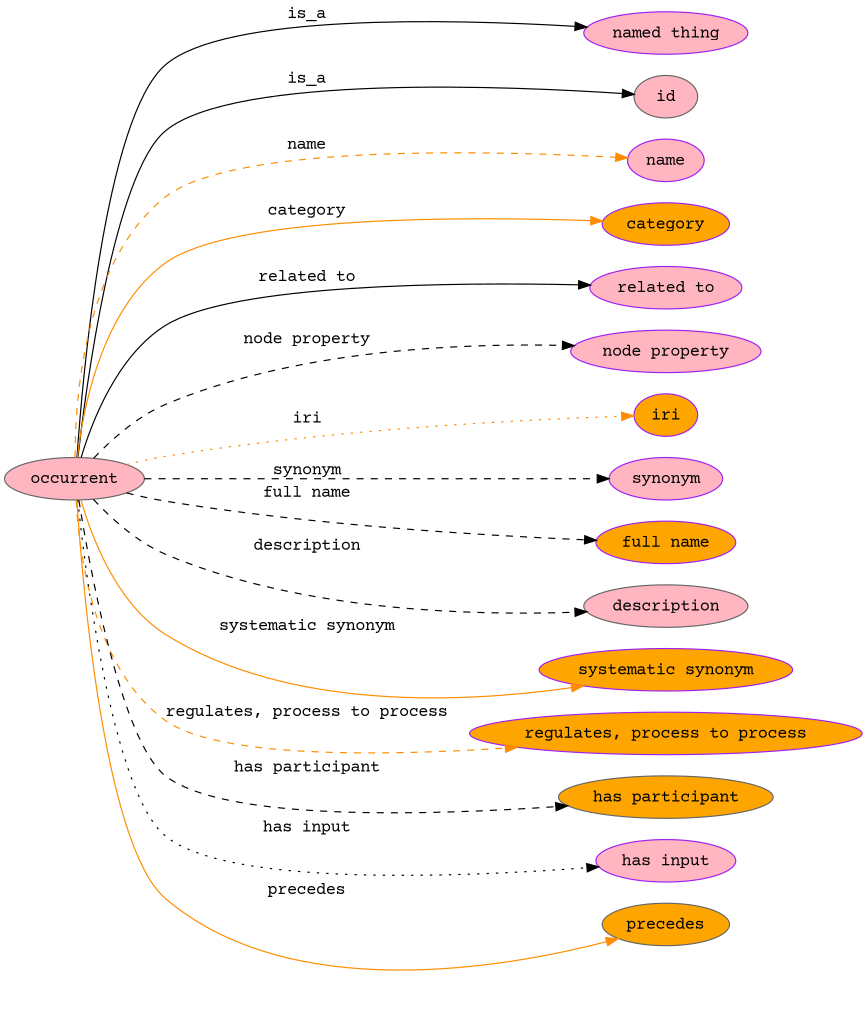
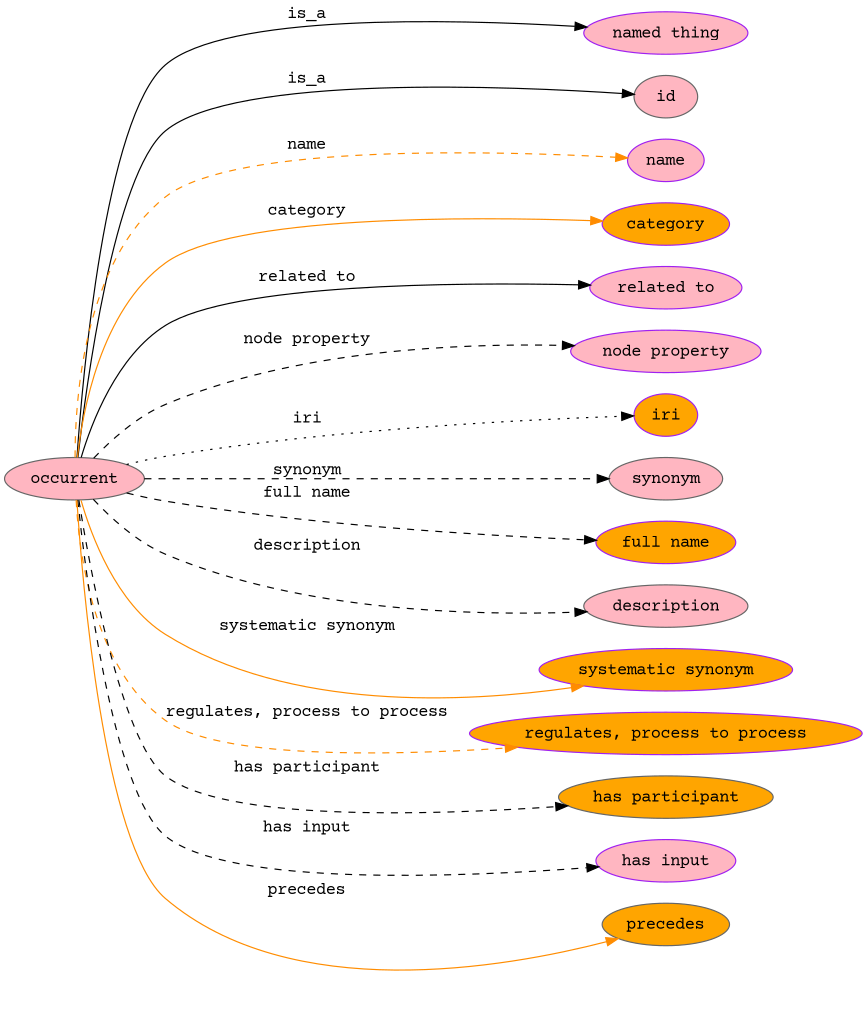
(373, 431) -> (373, 431)
(666, 479) -> (666, 479)
(199, 853) -> (199, 853)
